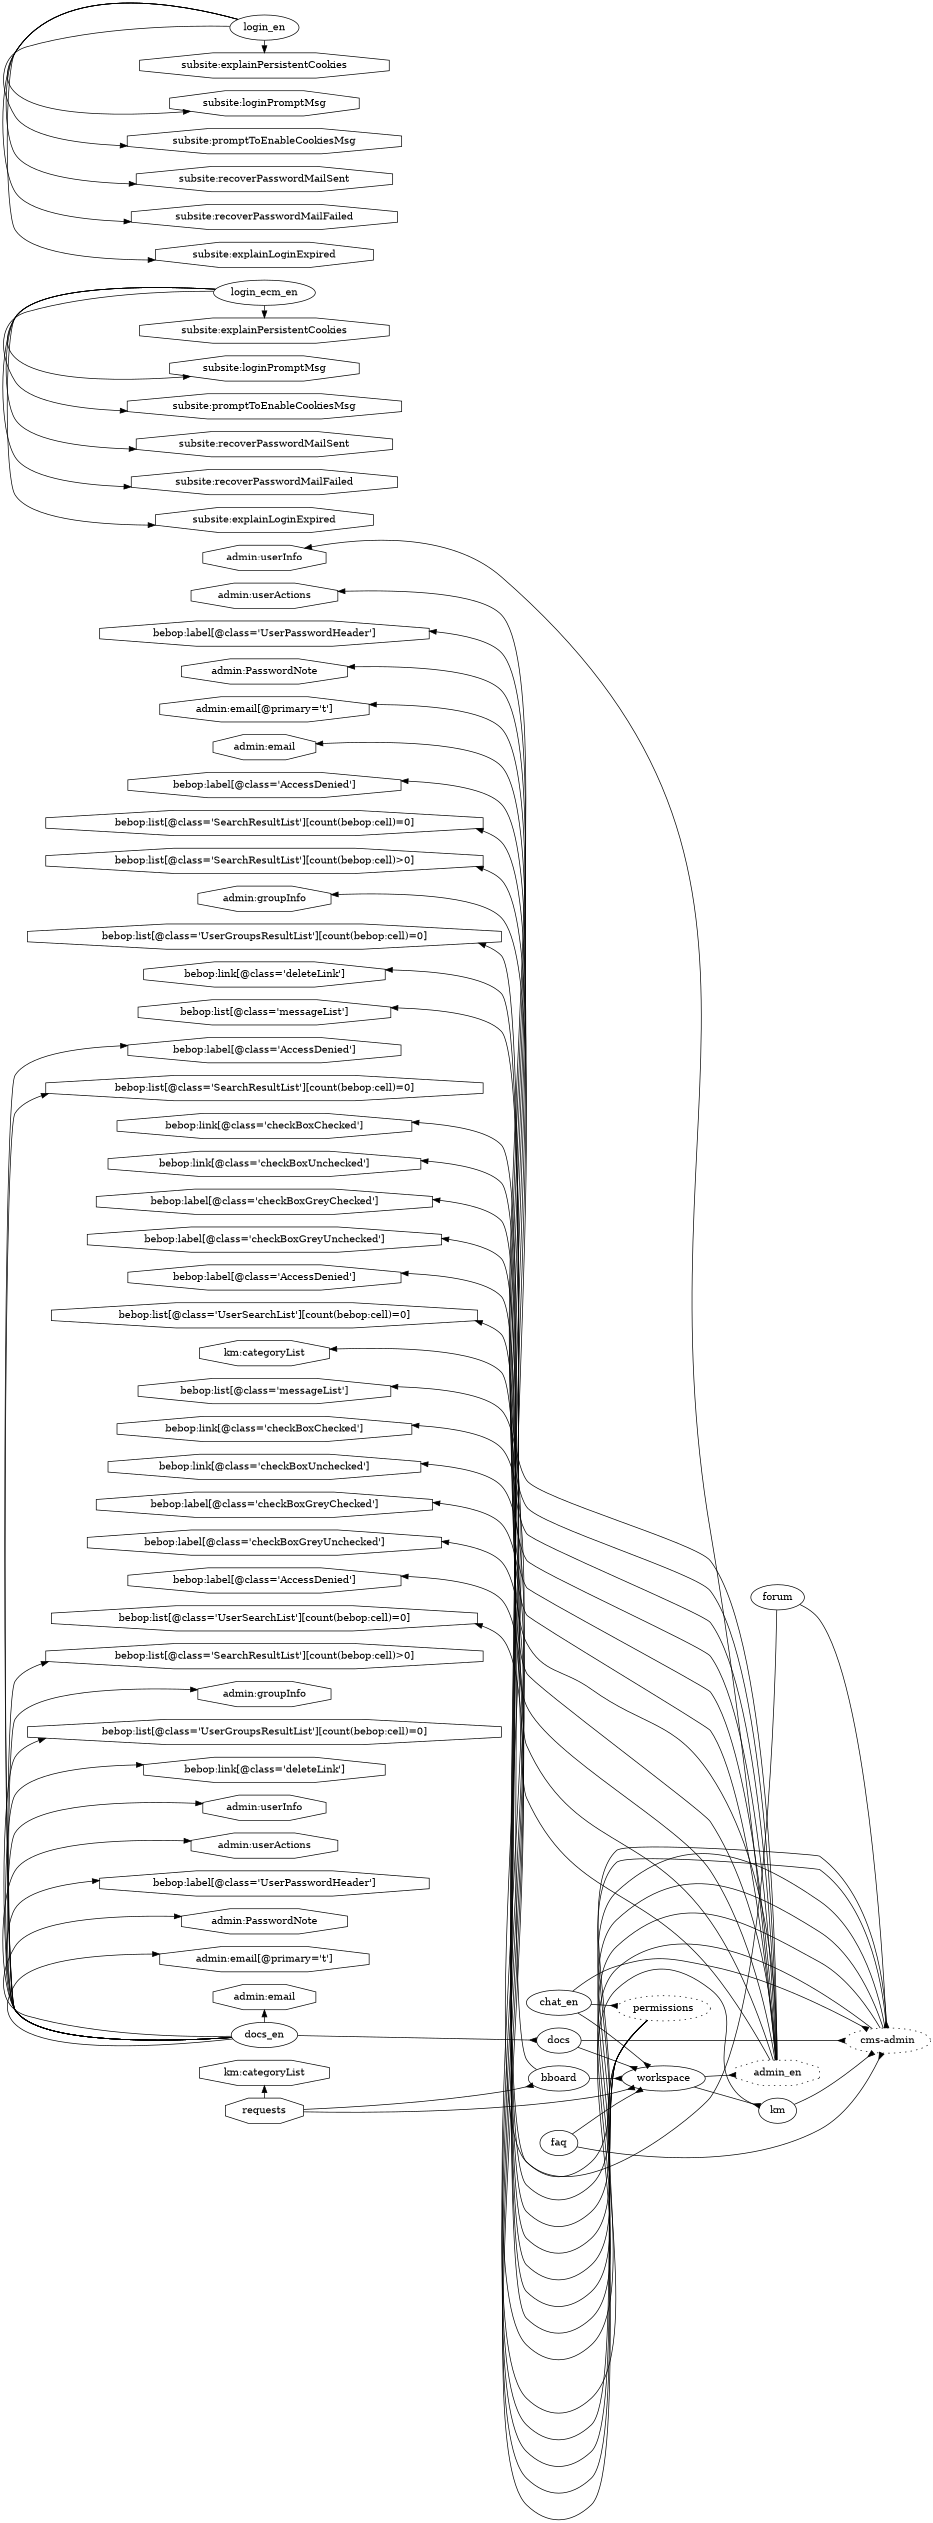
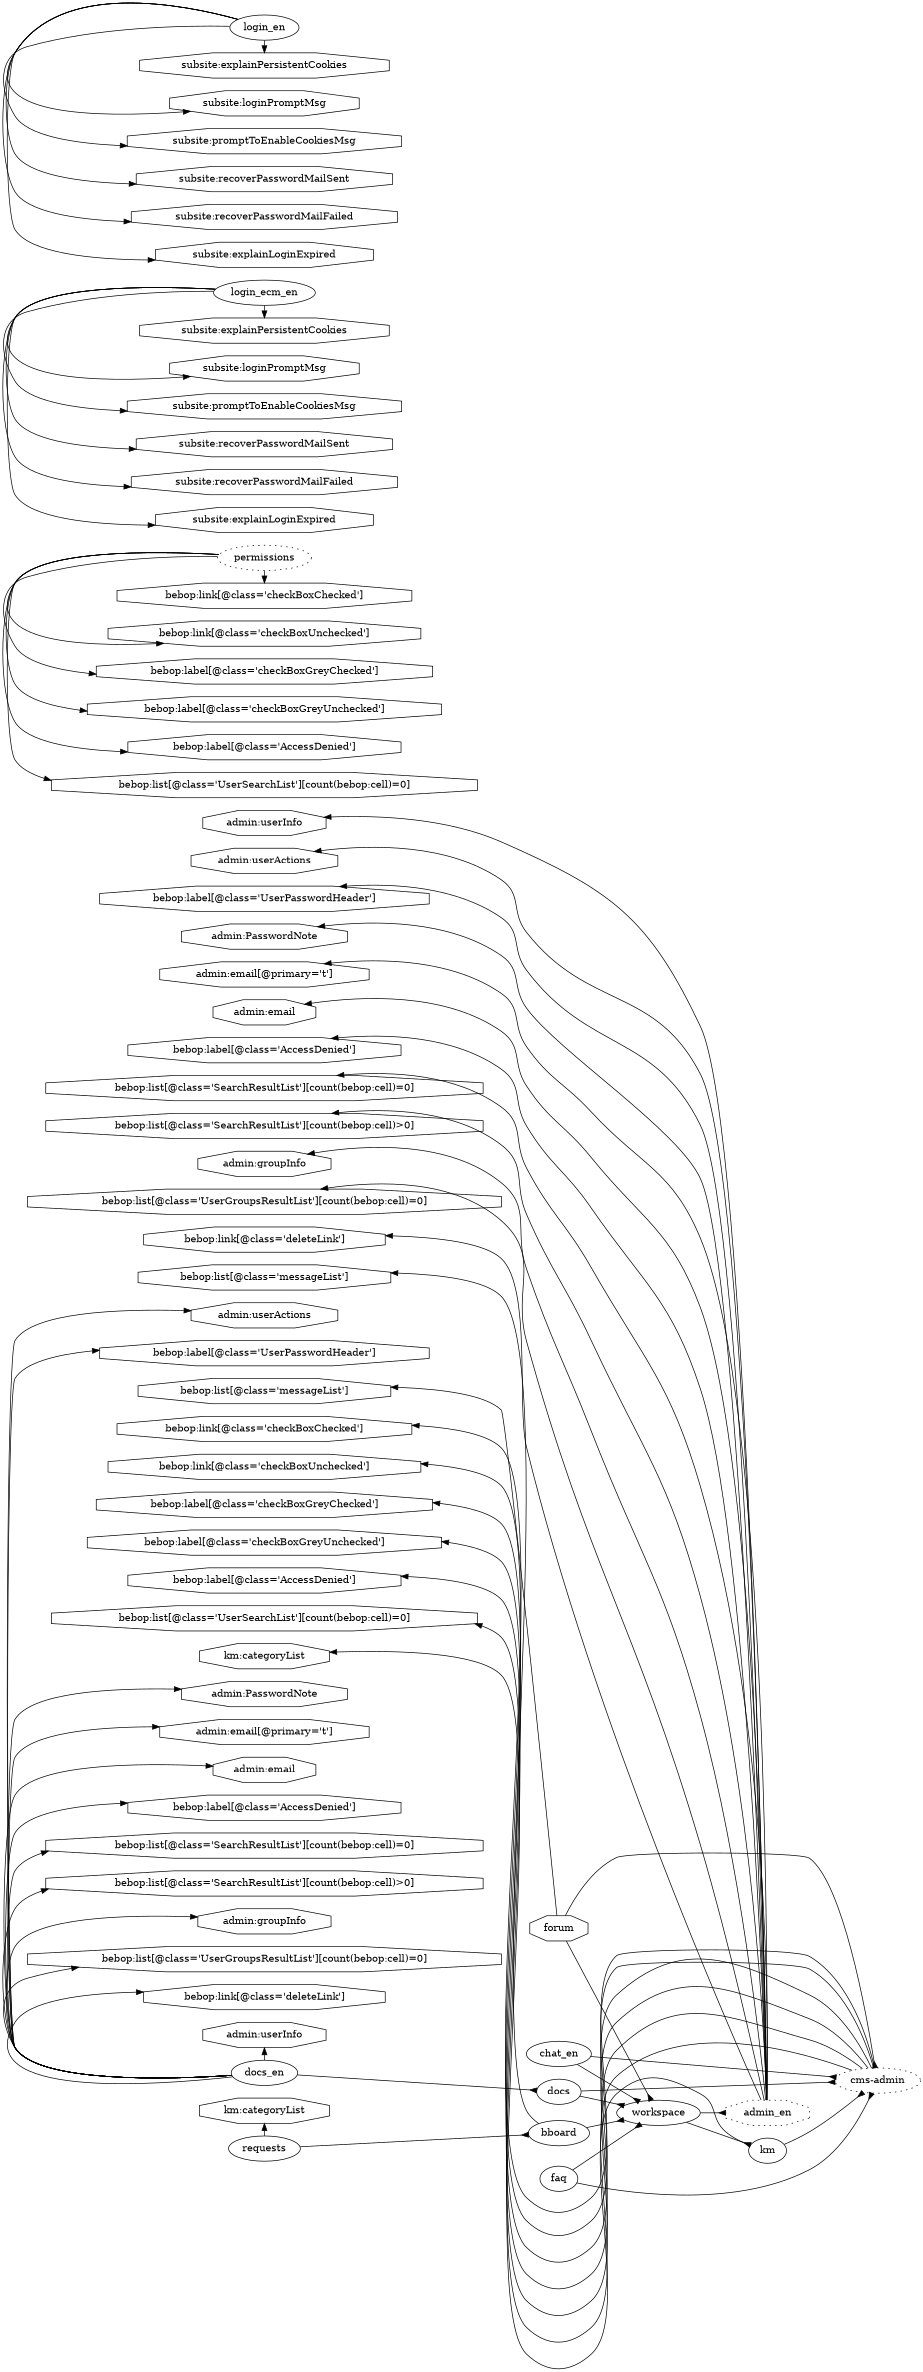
(778, 1597) -> (559, 1928)
(601, 2005) -> none
(466, 2109) -> (609, 2021)
(264, 2111) -> (264, 2149)
